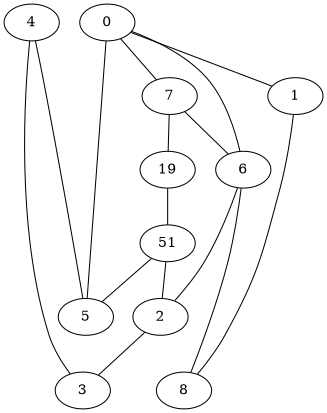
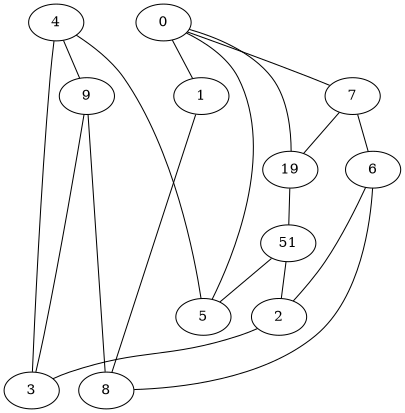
(204, 75) -> (265, 70)
none -> (87, 96)
